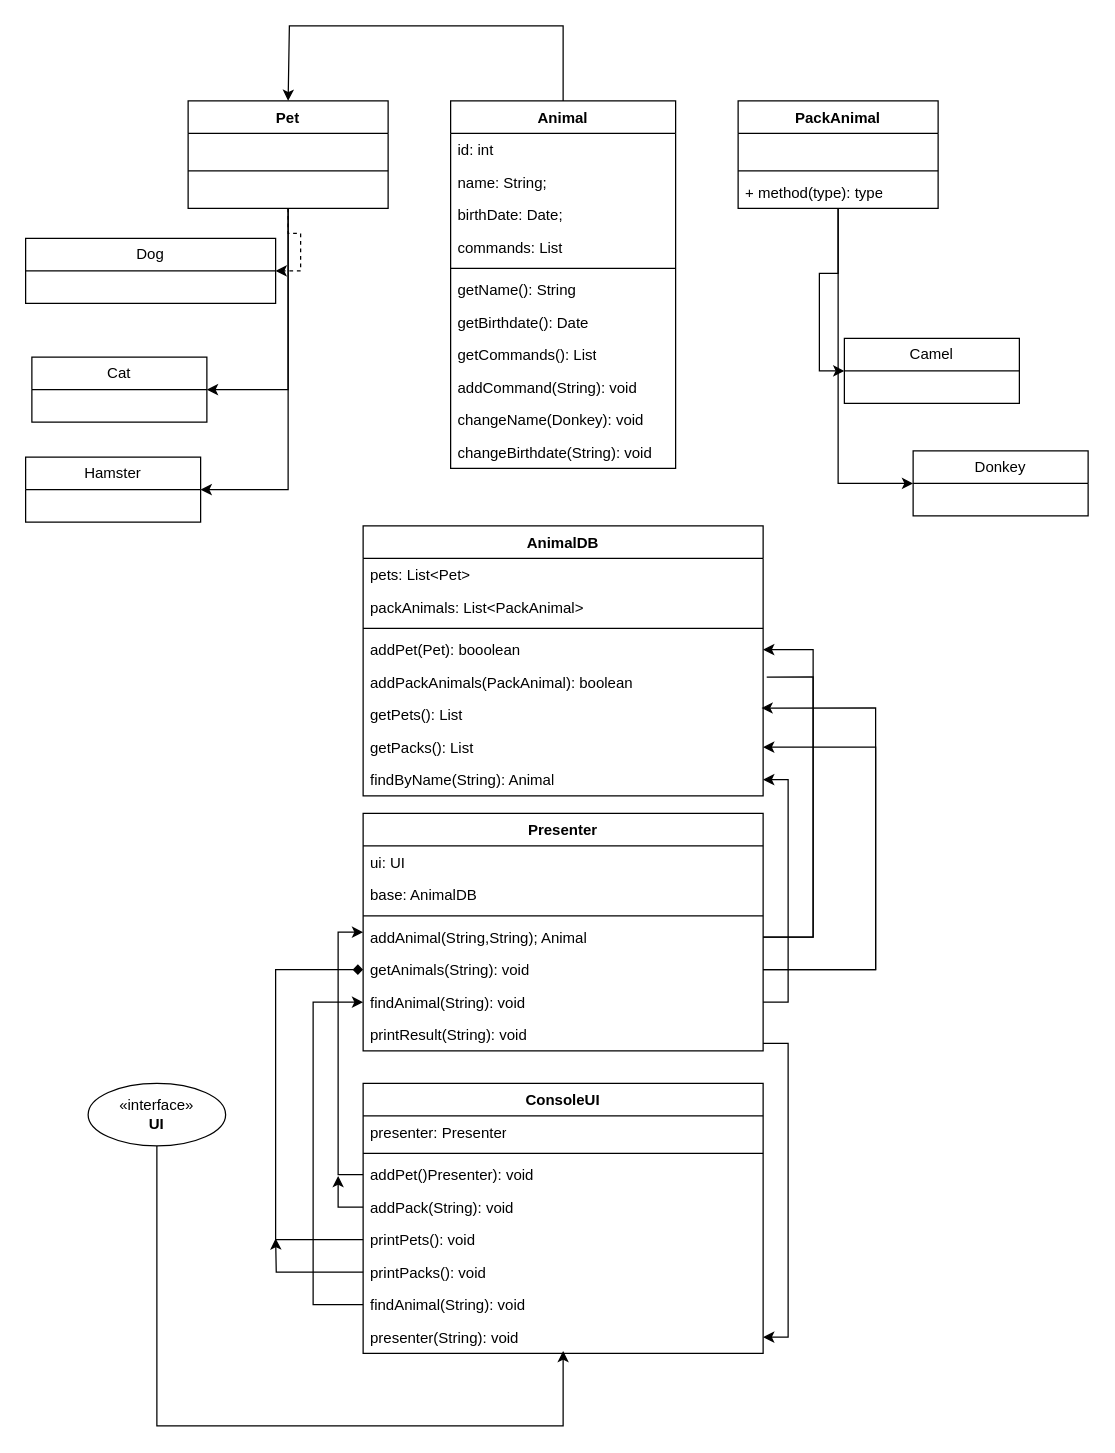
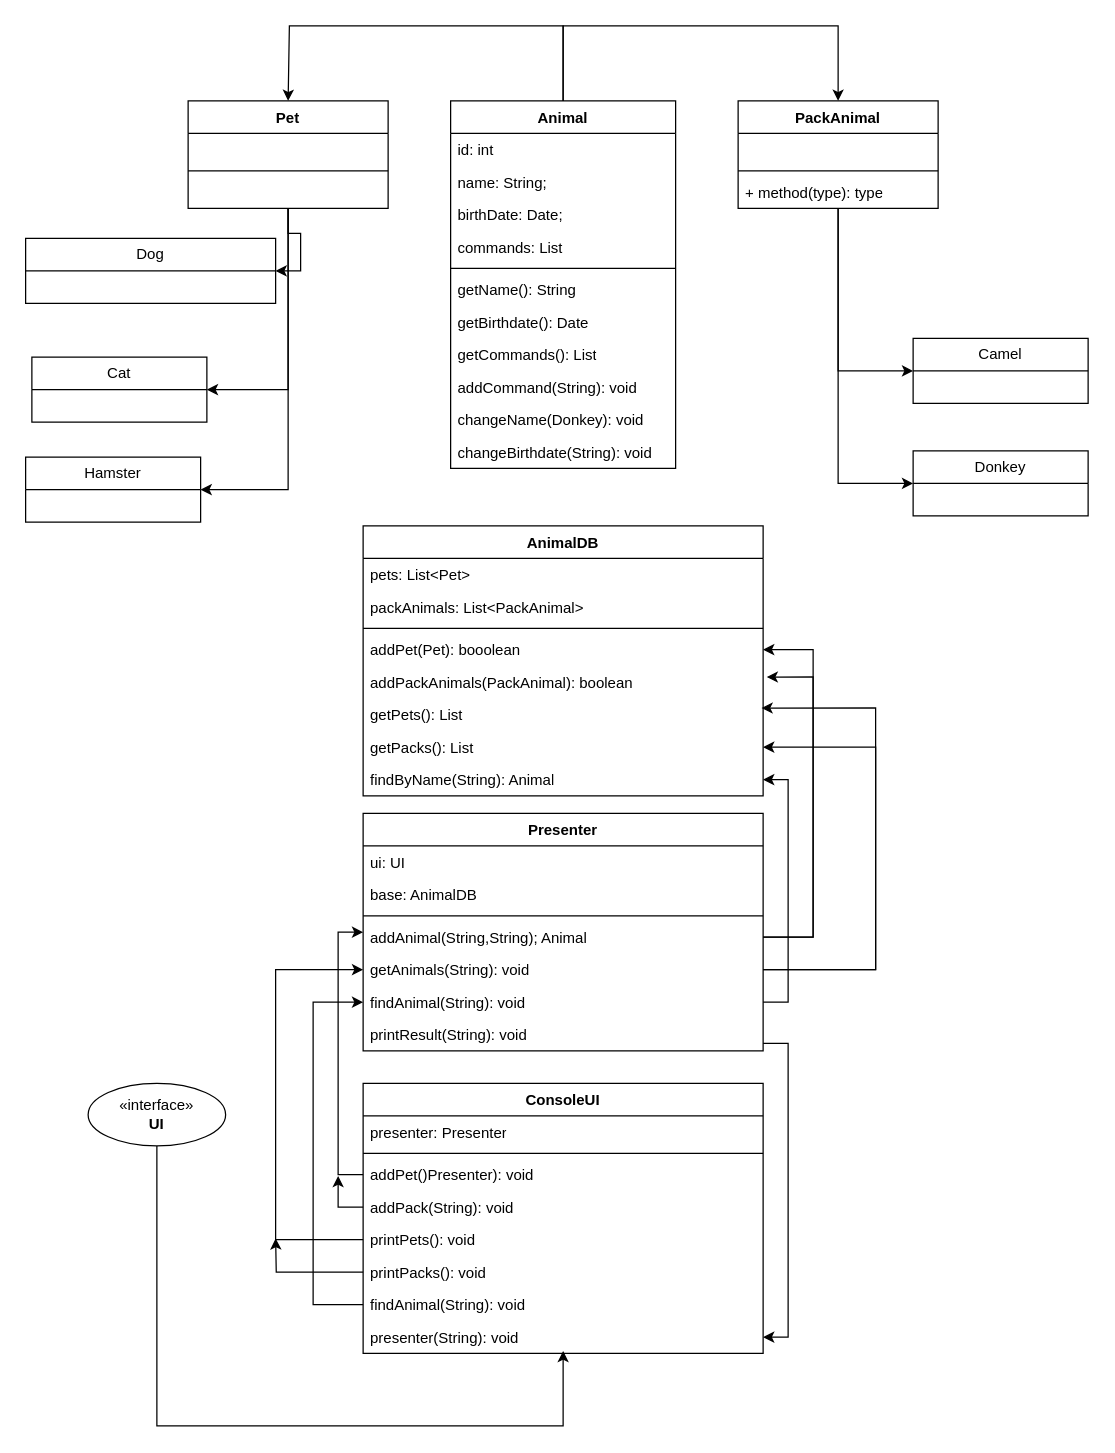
none -> (735, 26)
(301, 255) -> (301, 255)
(932, 371) -> (1001, 371)
(773, 677) -> (777, 677)
(352, 969) -> (353, 969)
